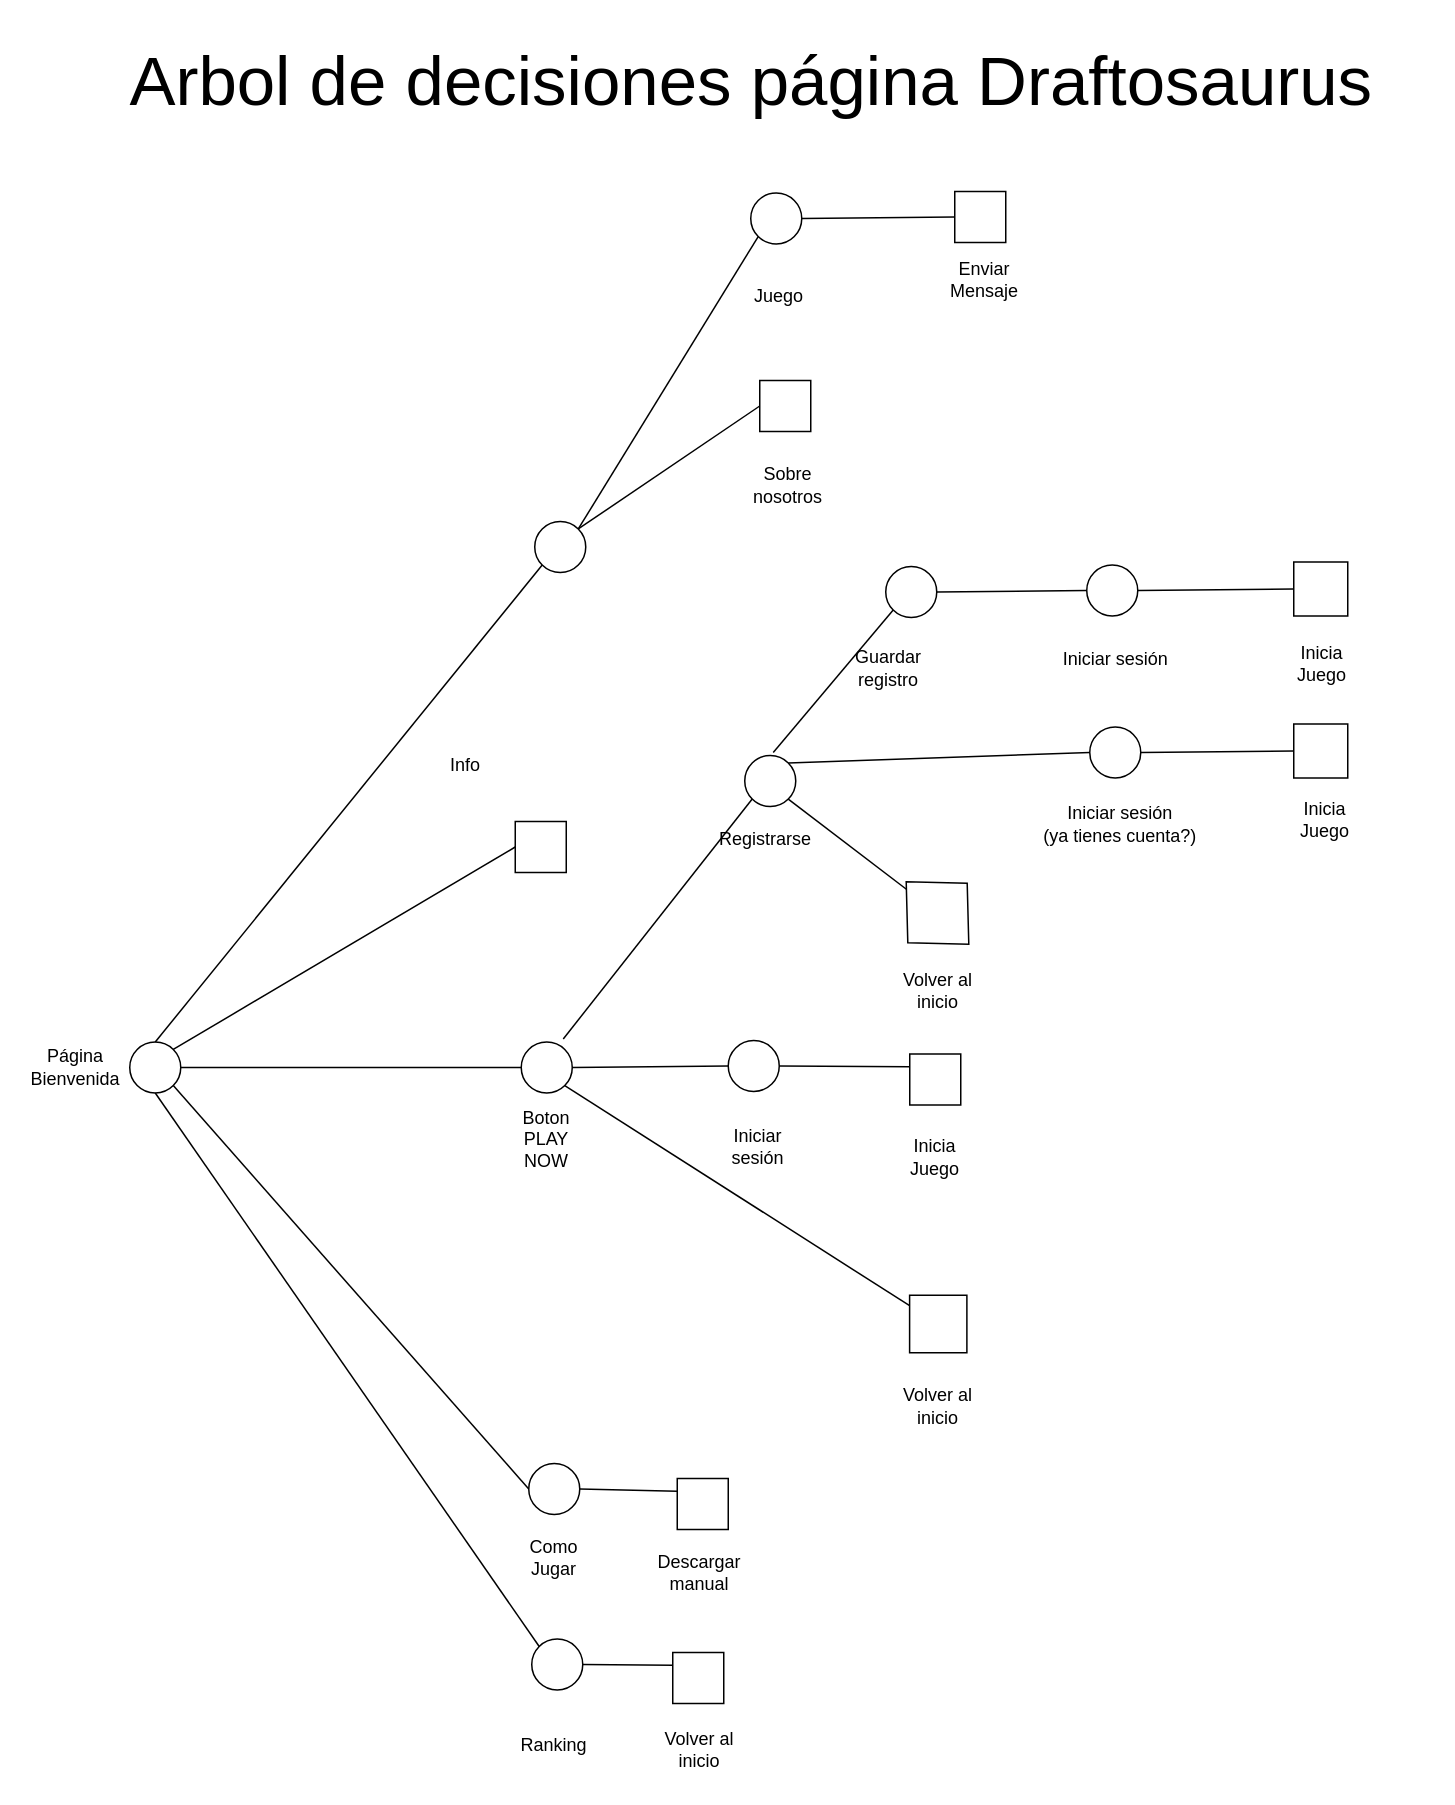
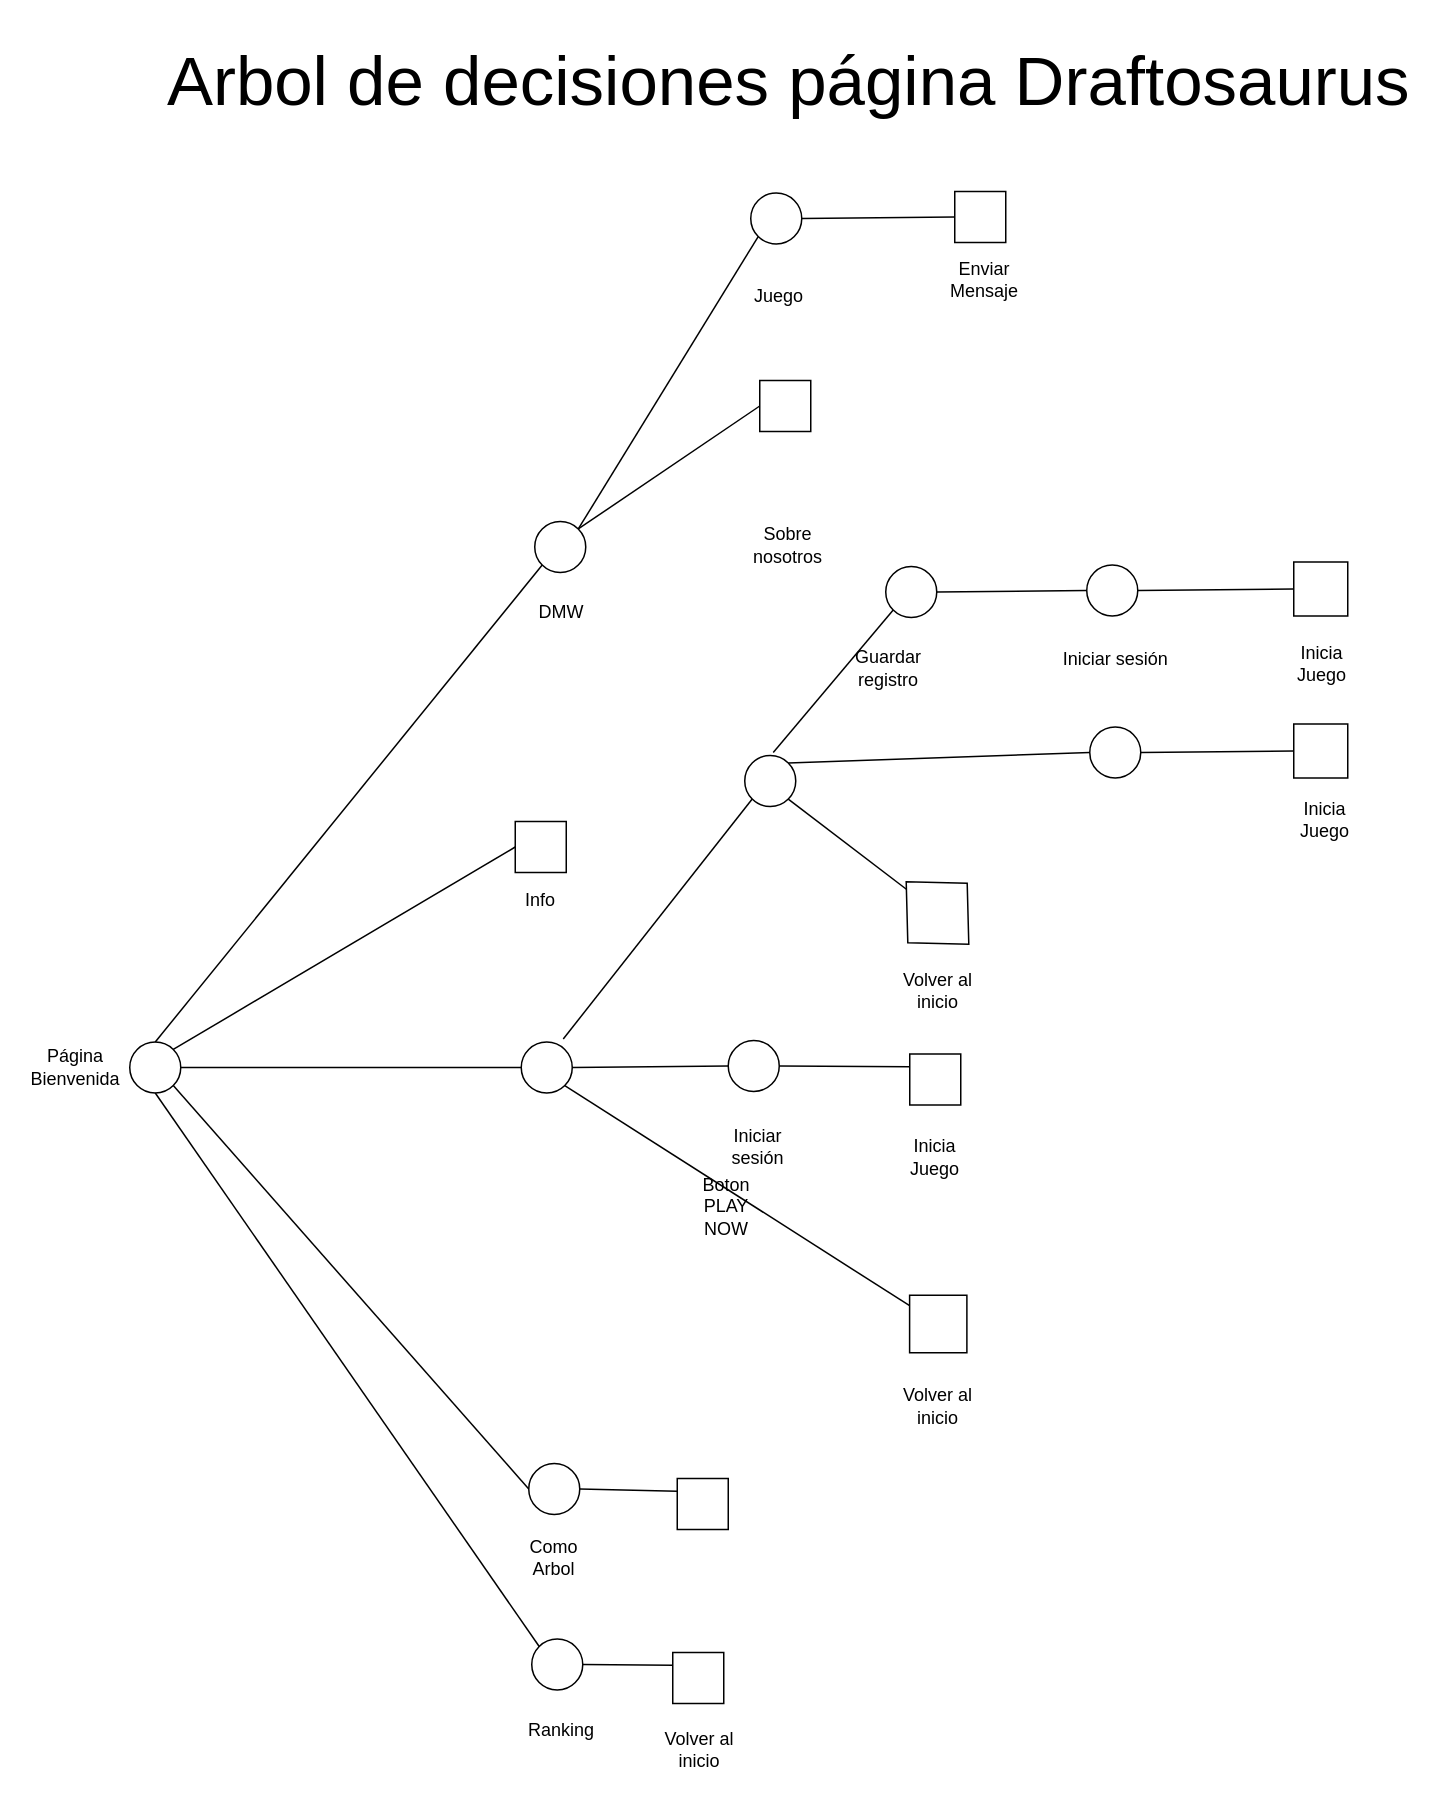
(750, 81) -> (788, 81)
(788, 485) -> (788, 545)
none -> (562, 612)
(466, 766) -> (541, 901)
(1121, 824) -> none
(766, 839) -> none
(547, 1139) -> (727, 1207)
(554, 1558) -> (554, 1558)
(700, 1573) -> none
(554, 1745) -> (562, 1730)
